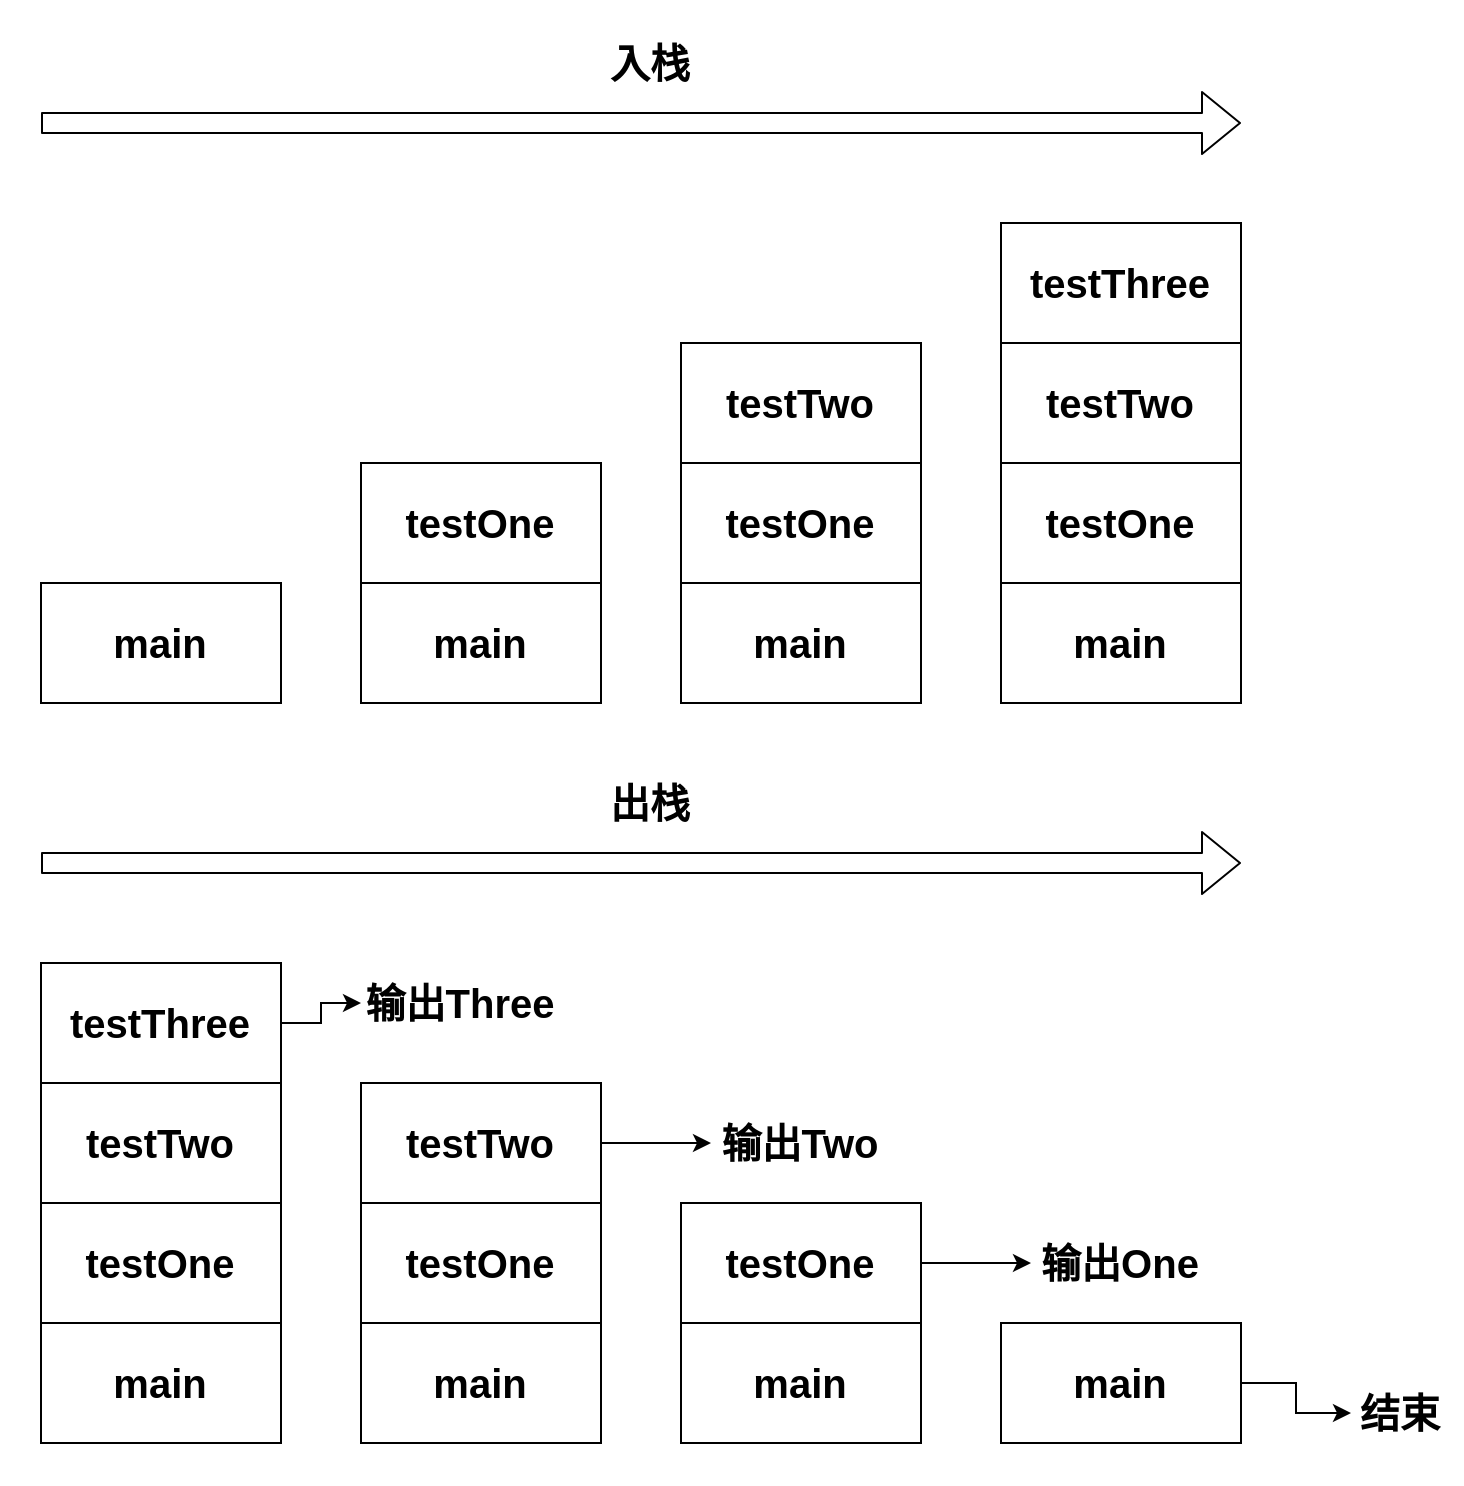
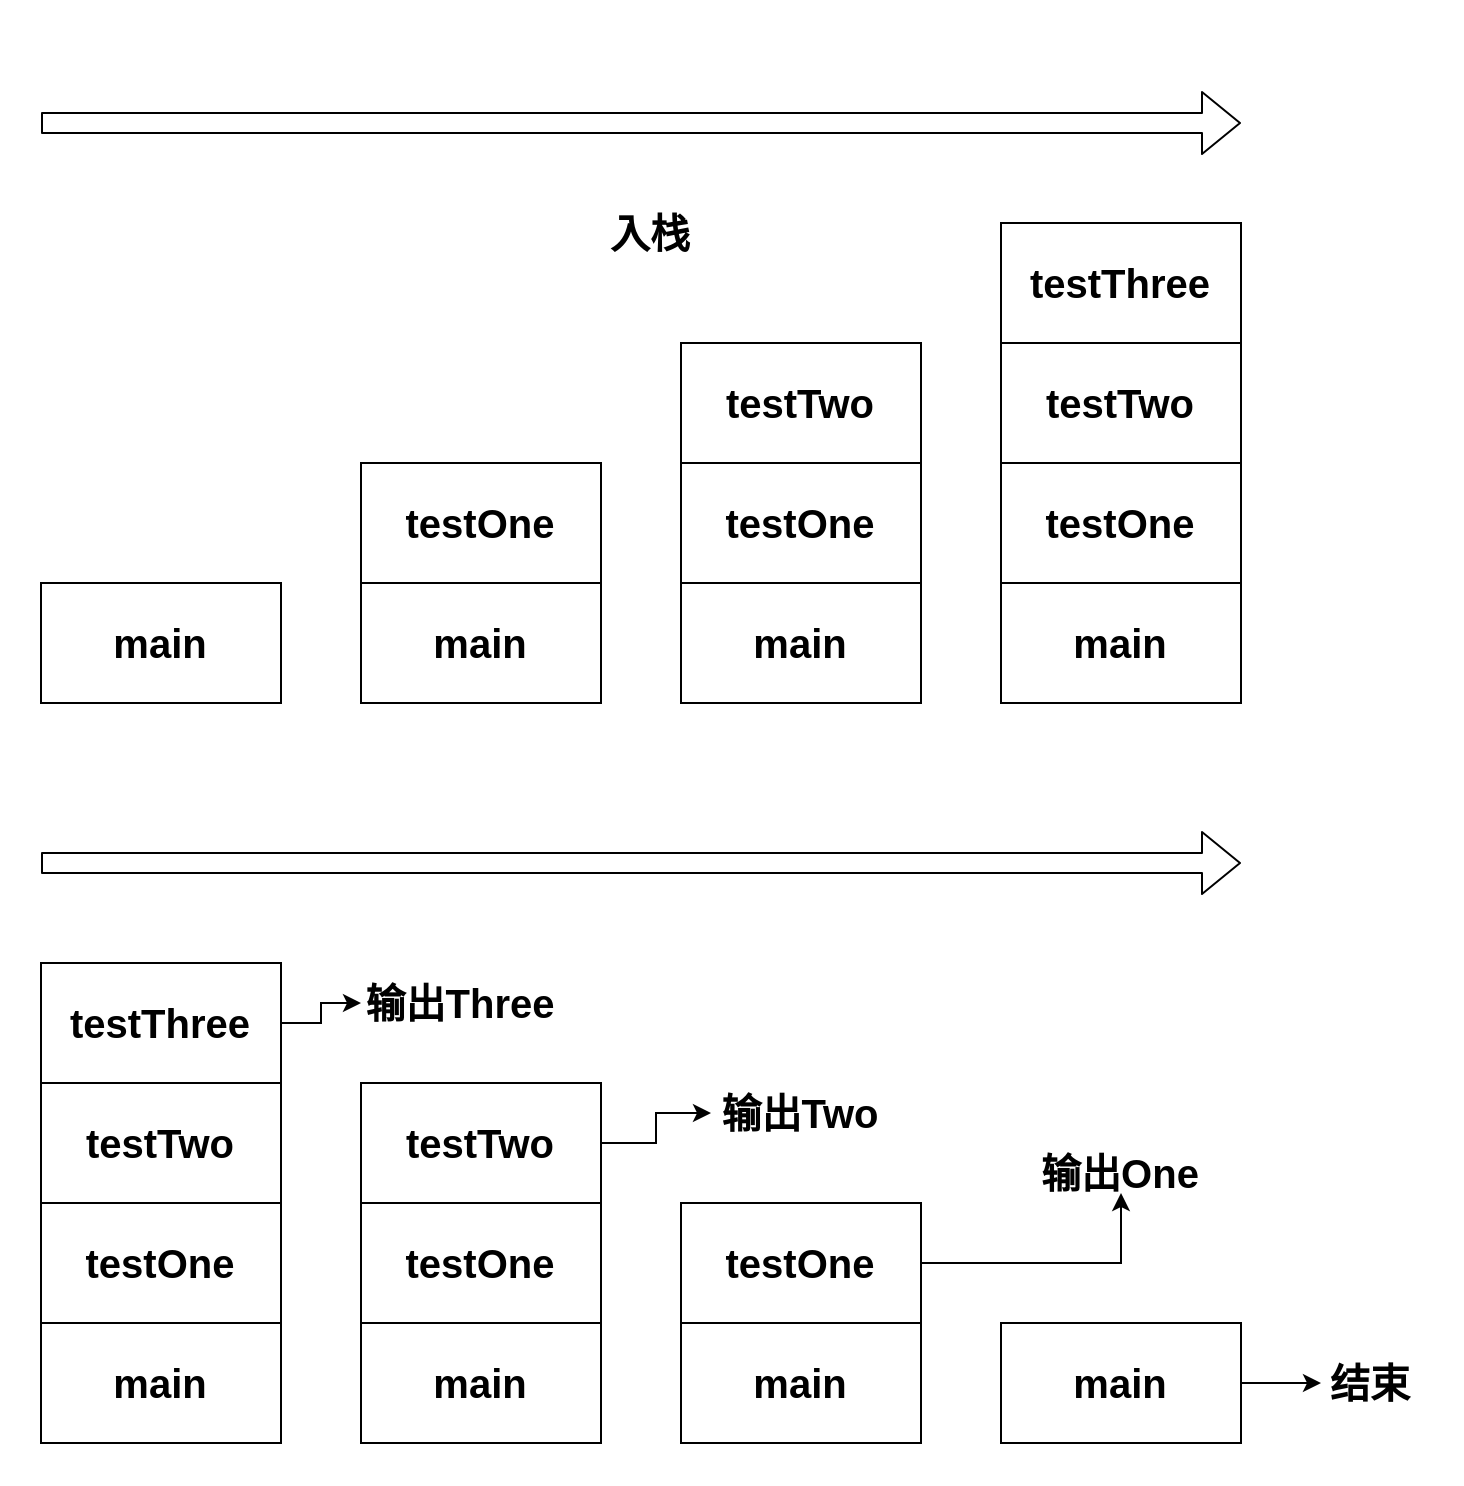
(651, 62) -> (651, 232)
(651, 803) -> none
(801, 1143) -> (801, 1113)
(1121, 1263) -> (1121, 1173)
(1401, 1413) -> (1371, 1383)
